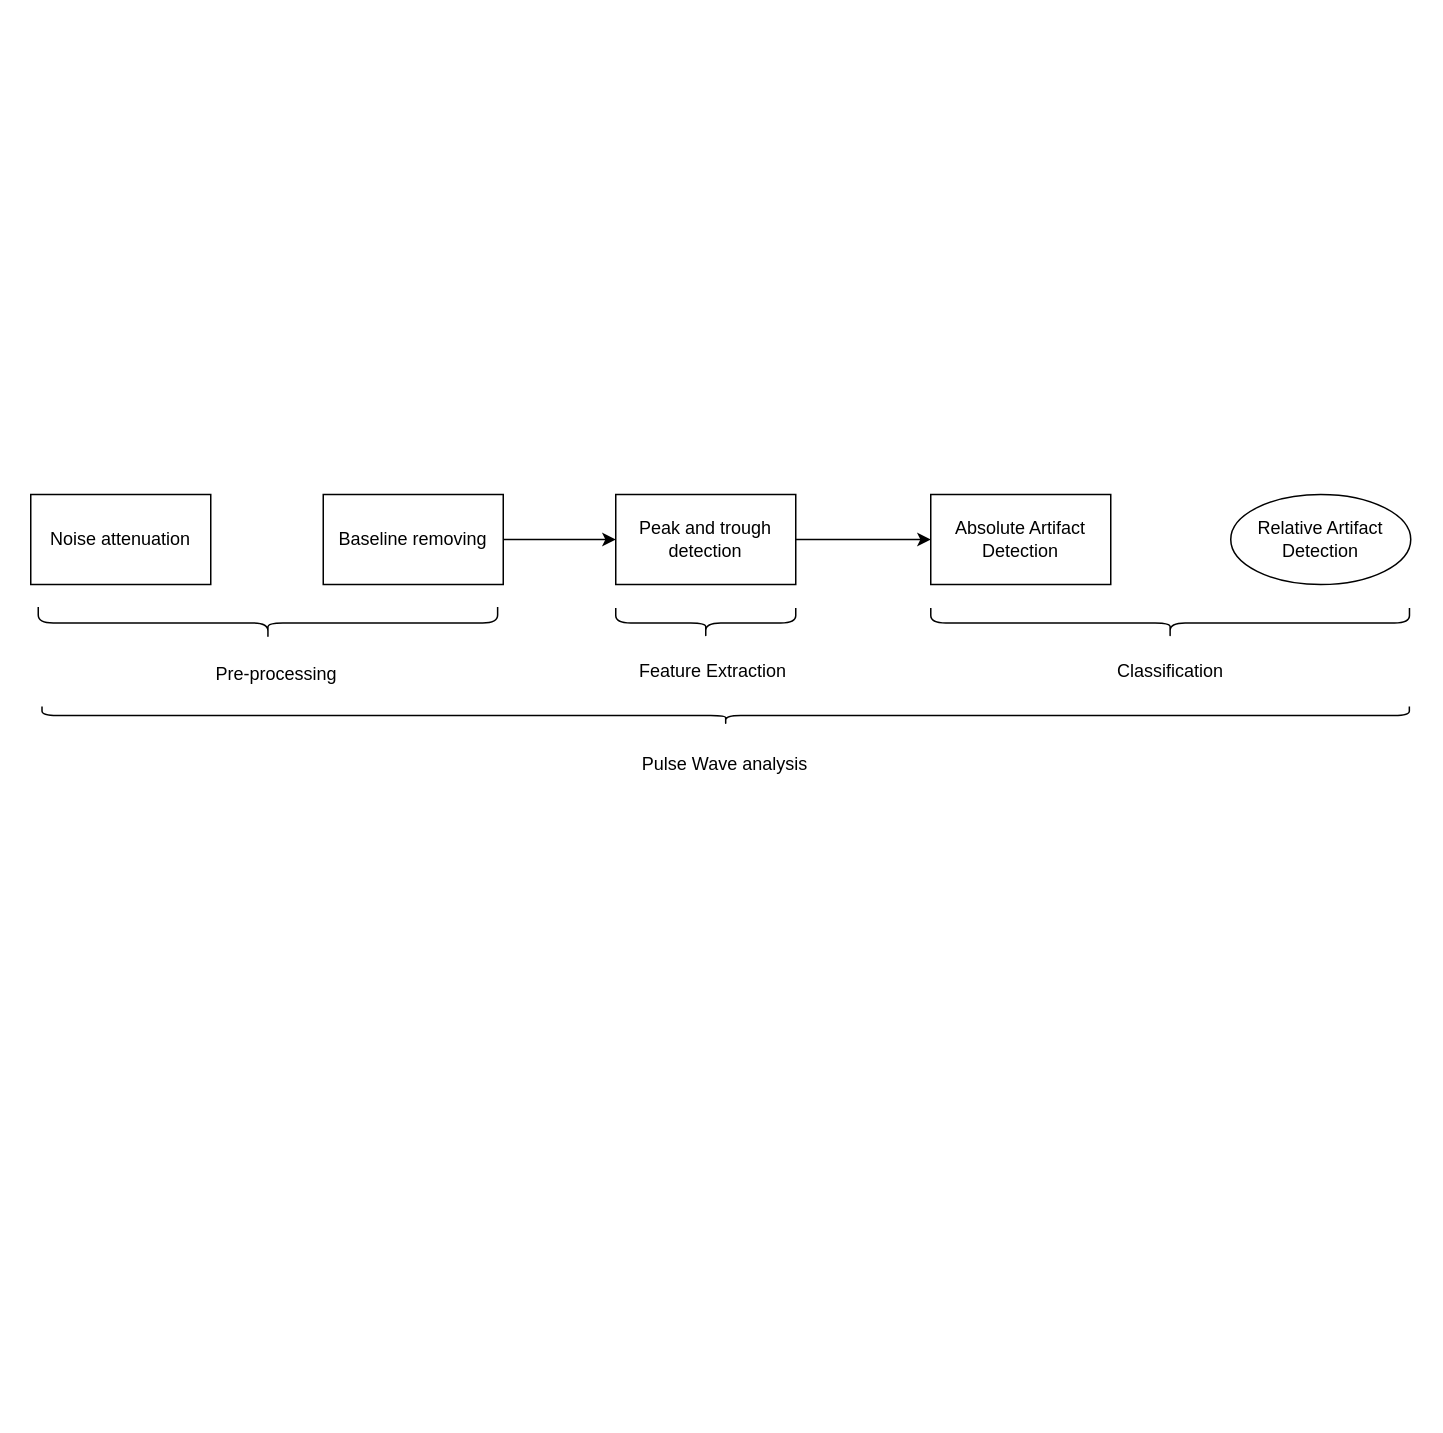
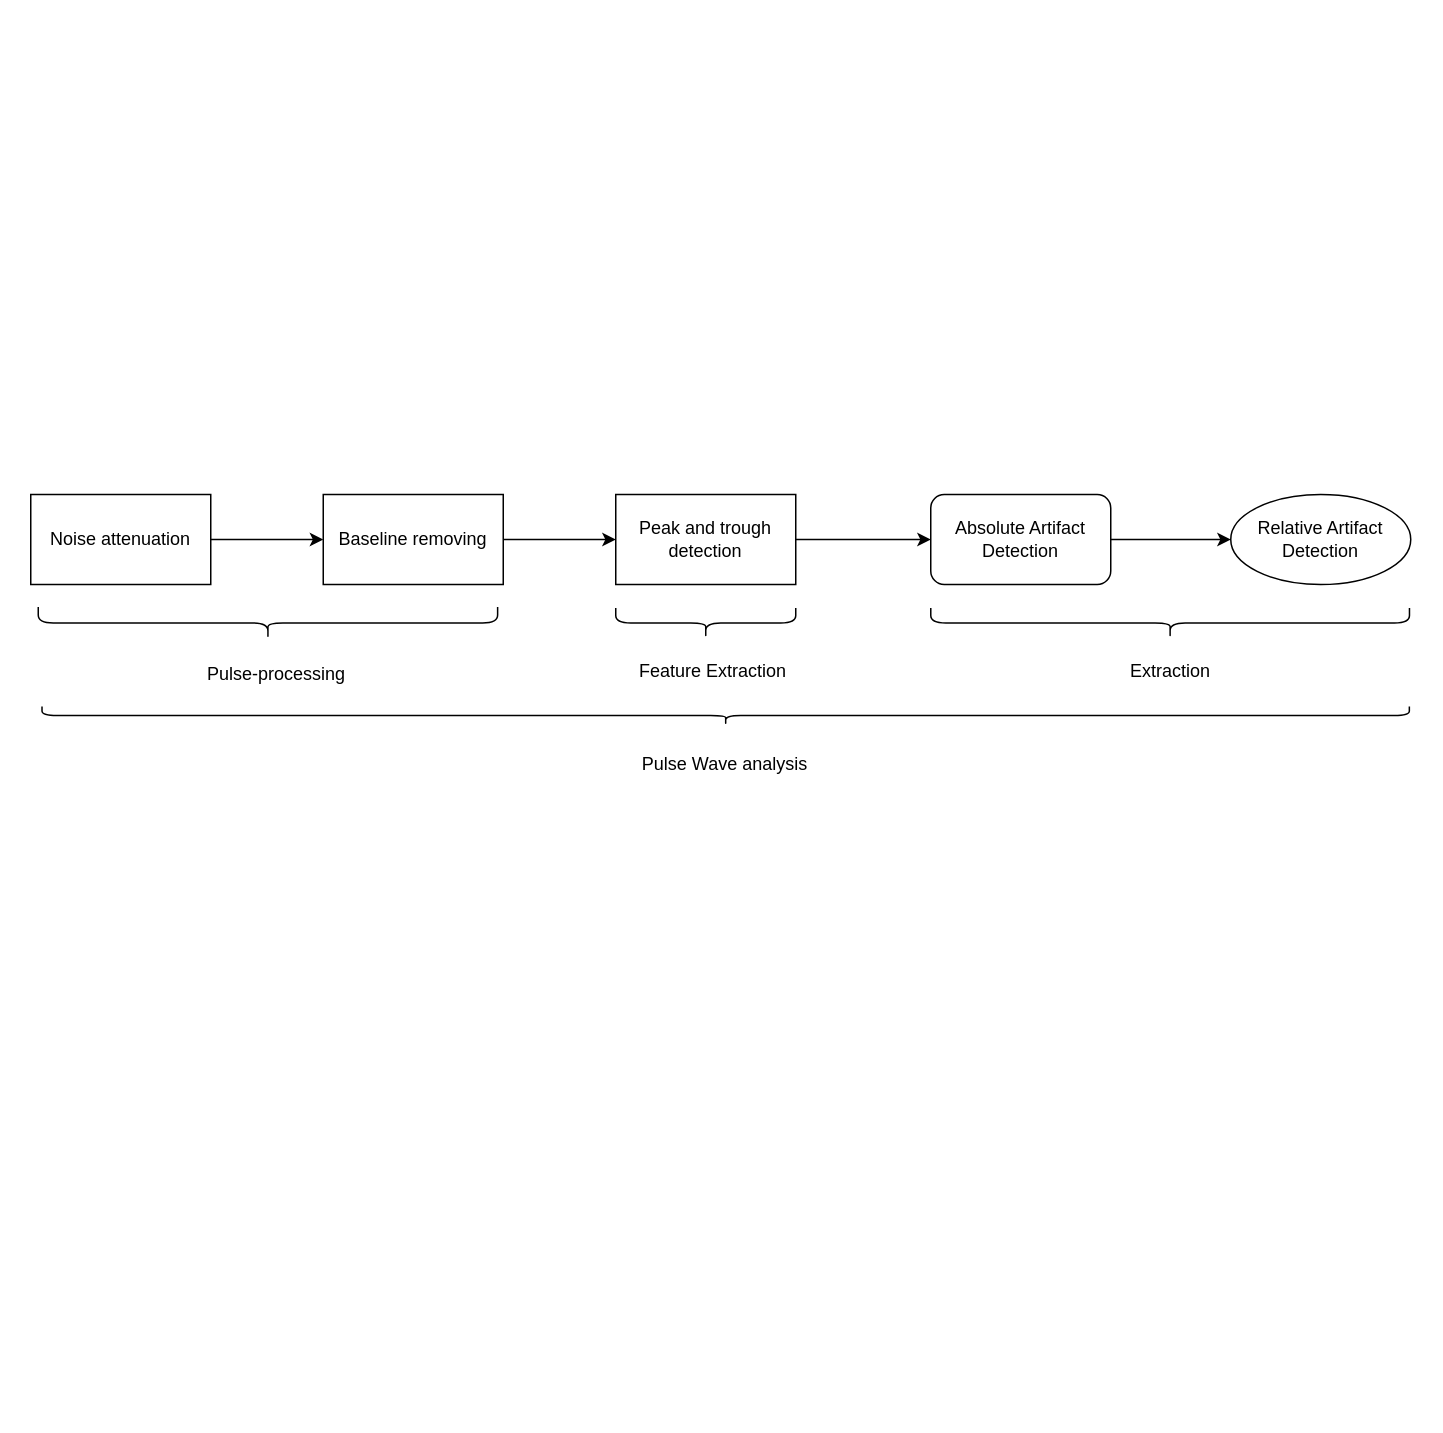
none -> (262, 539)
(1021, 539) -> (1021, 539)
none -> (1166, 539)
(1171, 671) -> (1171, 671)
(277, 674) -> (277, 674)
